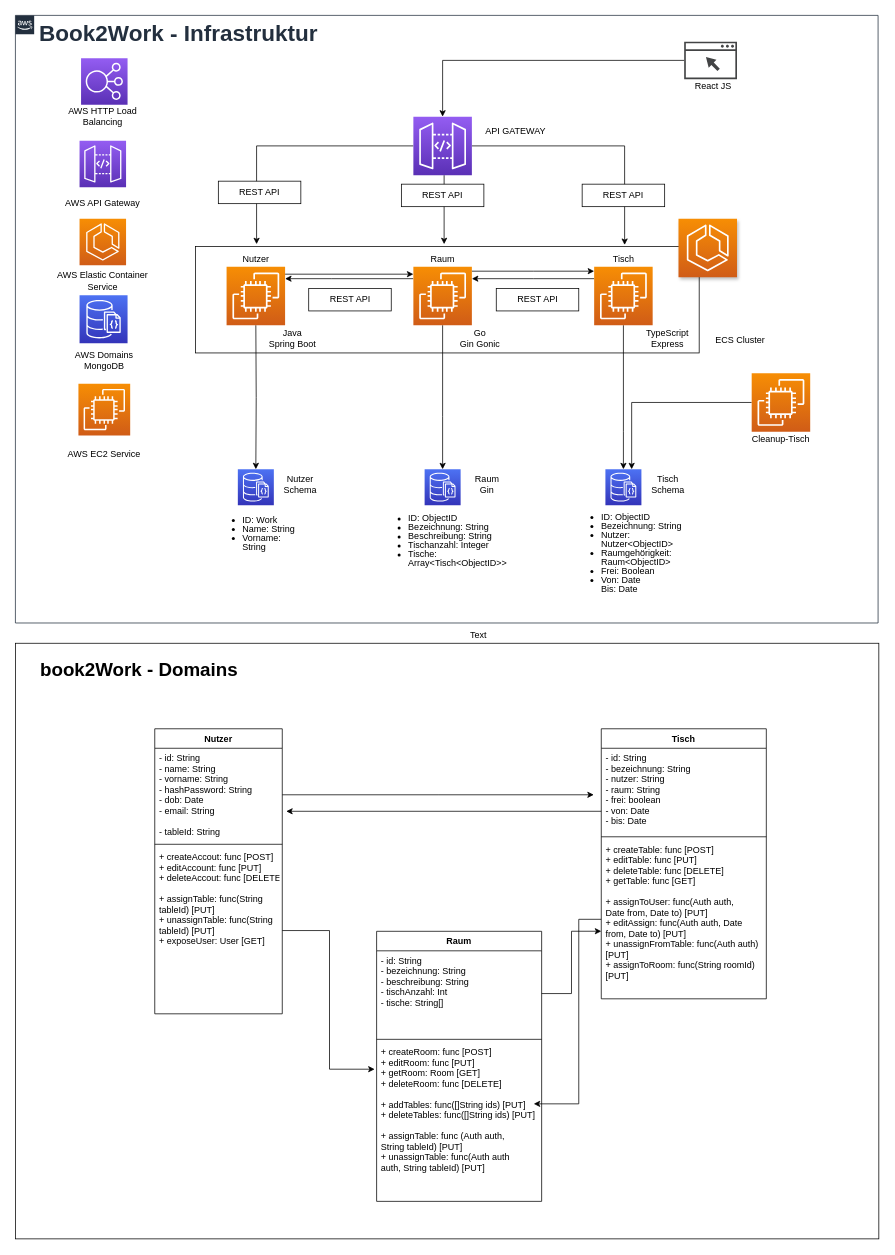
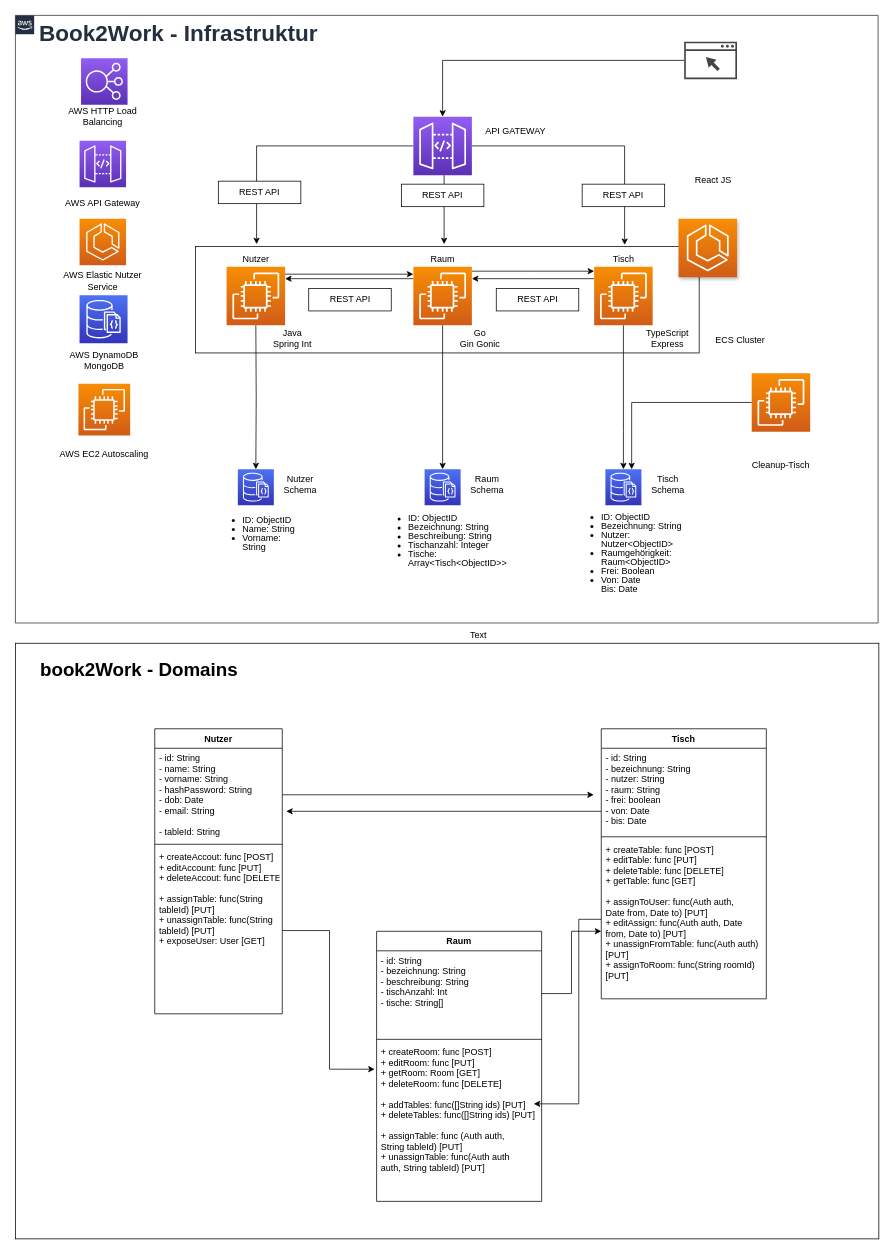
(713, 87) -> (713, 180)
(103, 281) -> (103, 281)
(293, 339) -> (293, 339)
(104, 360) -> (104, 360)
(781, 439) -> (781, 465)
(104, 454) -> (104, 454)
(487, 484) -> (487, 484)
(247, 533) -> (247, 533)
